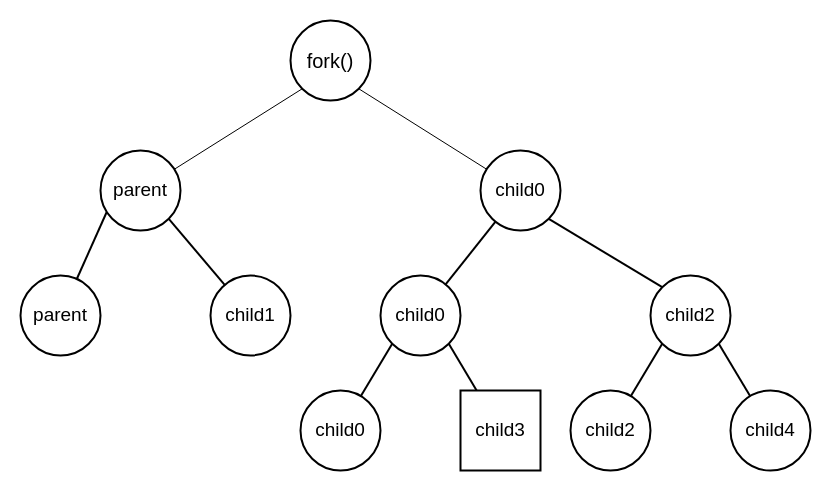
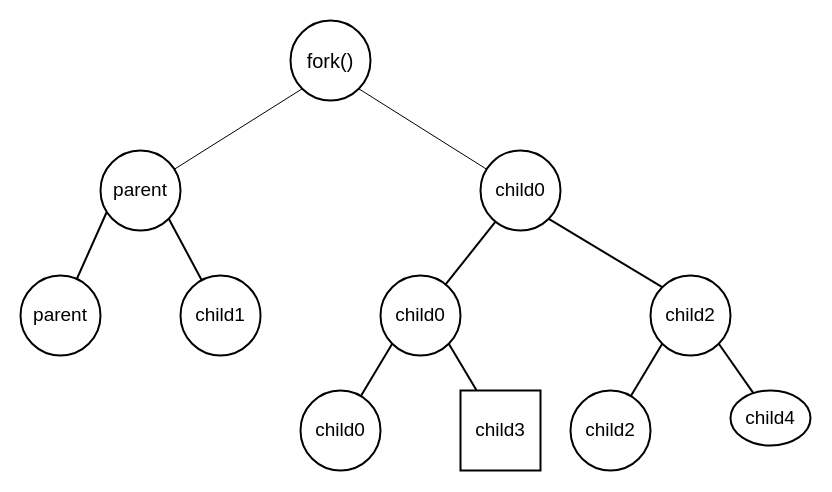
(251, 316) -> (221, 316)
(771, 431) -> (771, 418)
